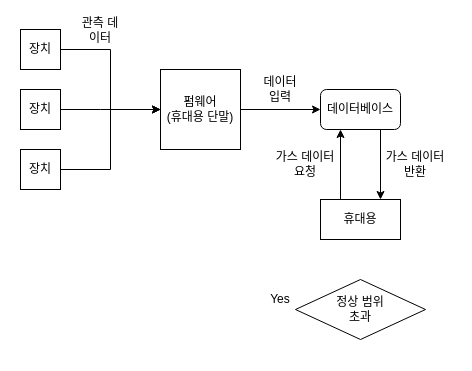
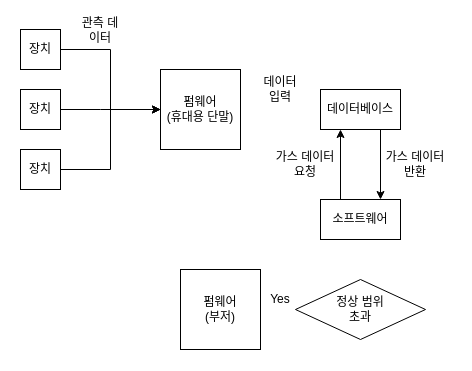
(277, 110) -> none
(361, 110) -> (361, 110)
(361, 220) -> (361, 220)
none -> (221, 310)
